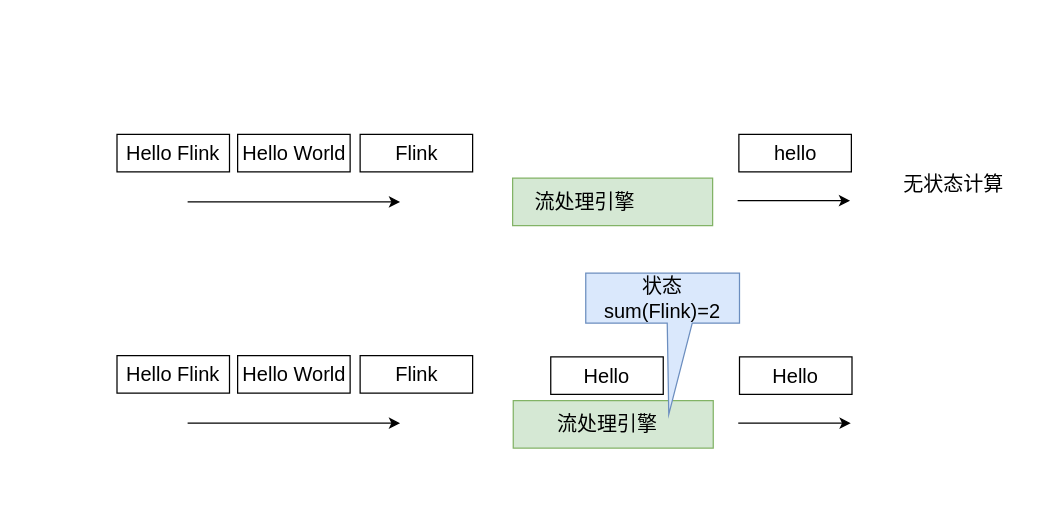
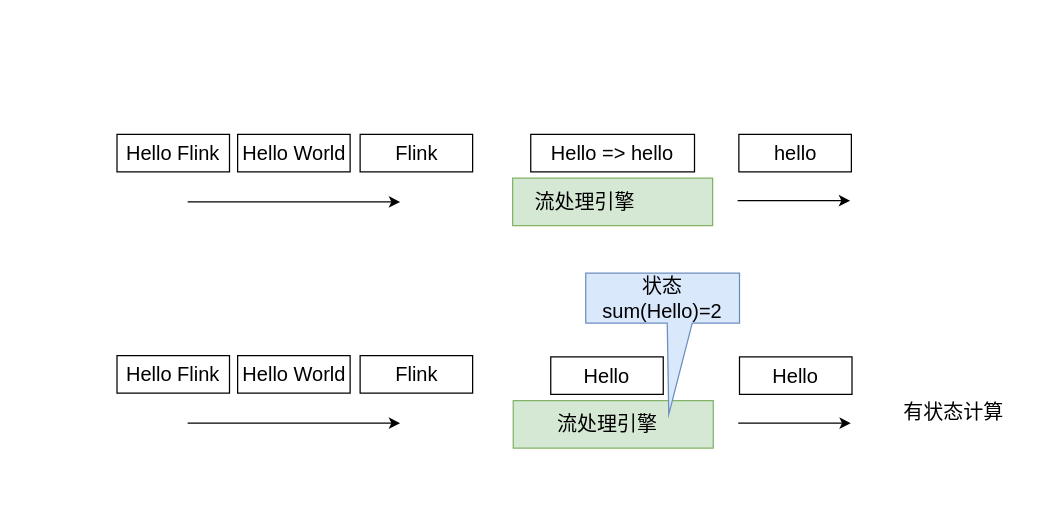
none -> (613, 153)
(954, 184) -> none
(663, 298) -> (663, 298)
none -> (954, 412)
